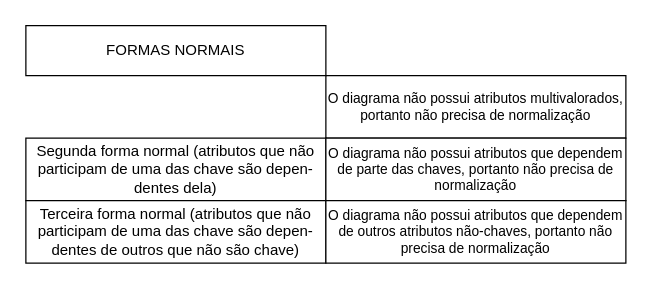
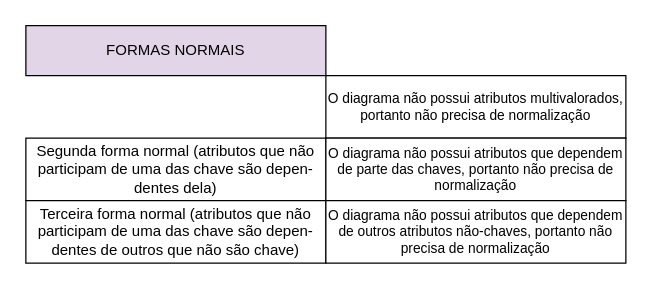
(176, 51) -> (176, 51)
